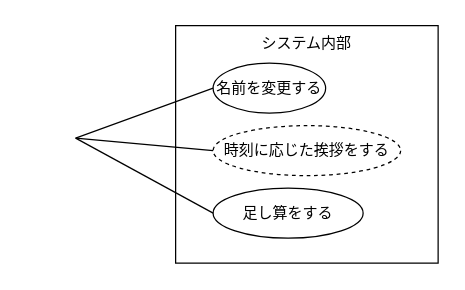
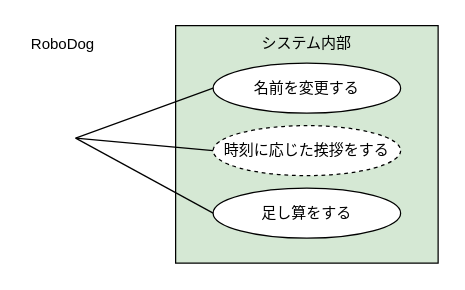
(307, 43) -> (307, 43)
none -> (63, 44)
(269, 88) -> (307, 88)
(288, 213) -> (307, 213)
